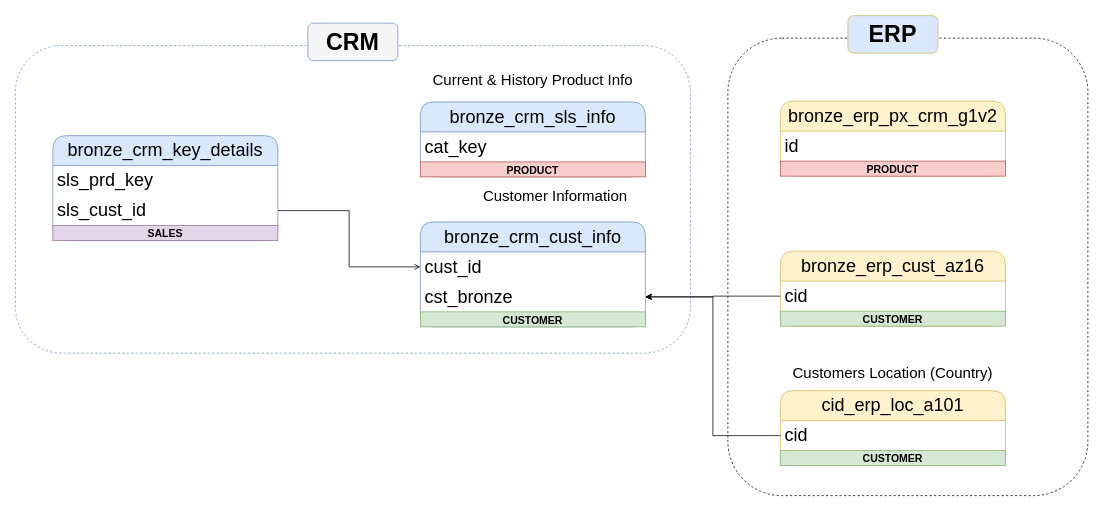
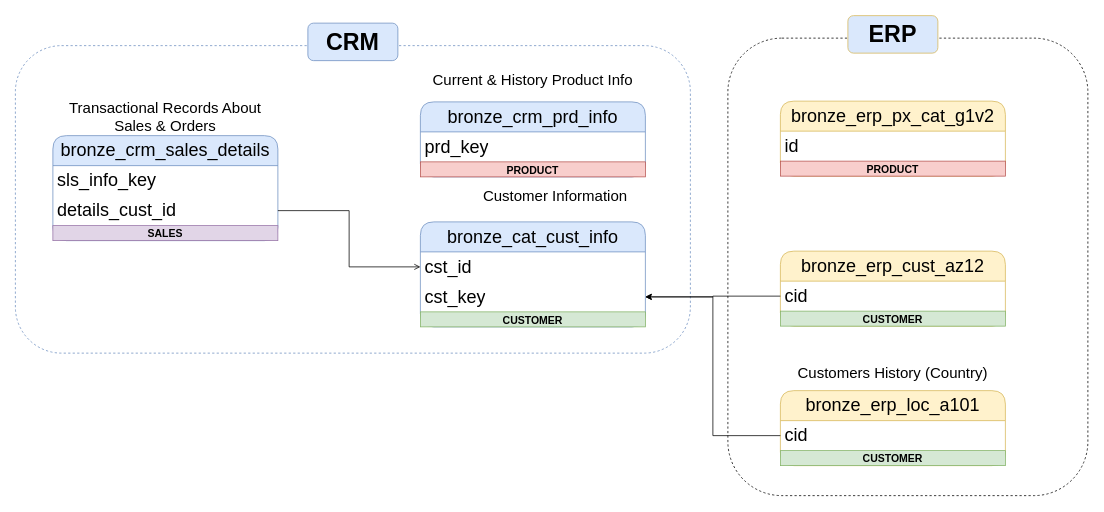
(353, 42) -> (353, 42)
none -> (165, 116)
(893, 116) -> (893, 116)
(533, 117) -> (533, 117)
(460, 147) -> (460, 147)
(165, 150) -> (165, 150)
(110, 180) -> (113, 180)
(108, 210) -> (126, 210)
(533, 237) -> (533, 237)
(893, 266) -> (893, 266)
(458, 267) -> (453, 267)
(475, 297) -> (460, 297)
(893, 372) -> (893, 372)
(893, 405) -> (893, 405)
